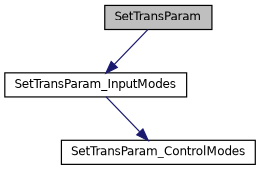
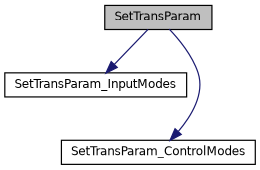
(123, 114) -> (199, 79)
